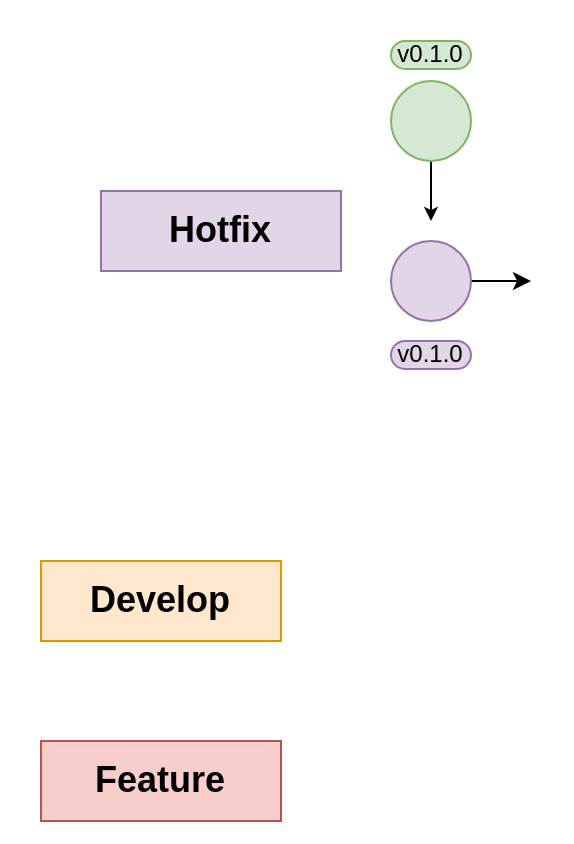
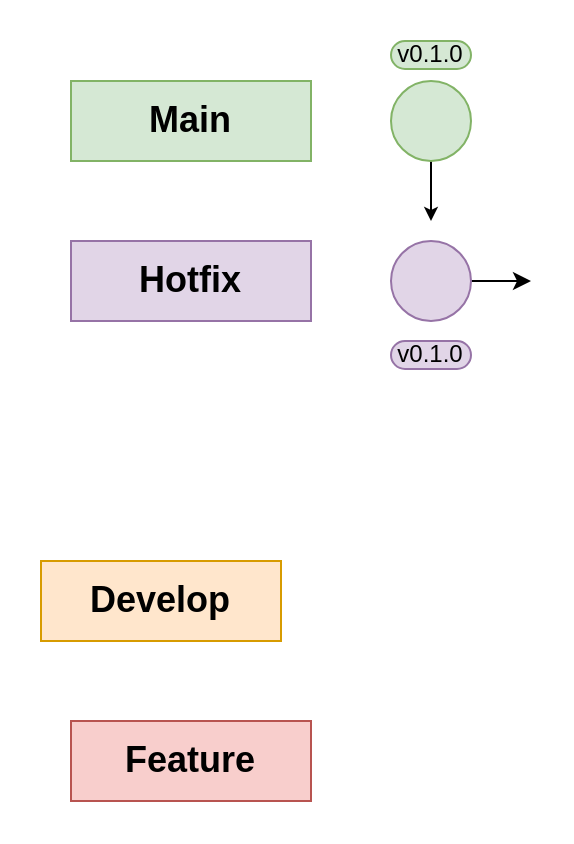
none -> (191, 121)
(221, 231) -> (191, 281)
(161, 781) -> (191, 761)
